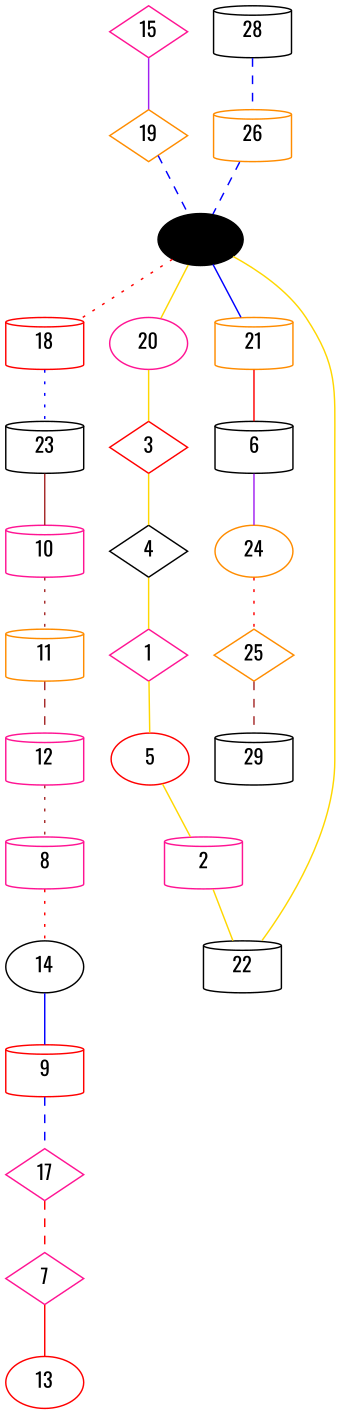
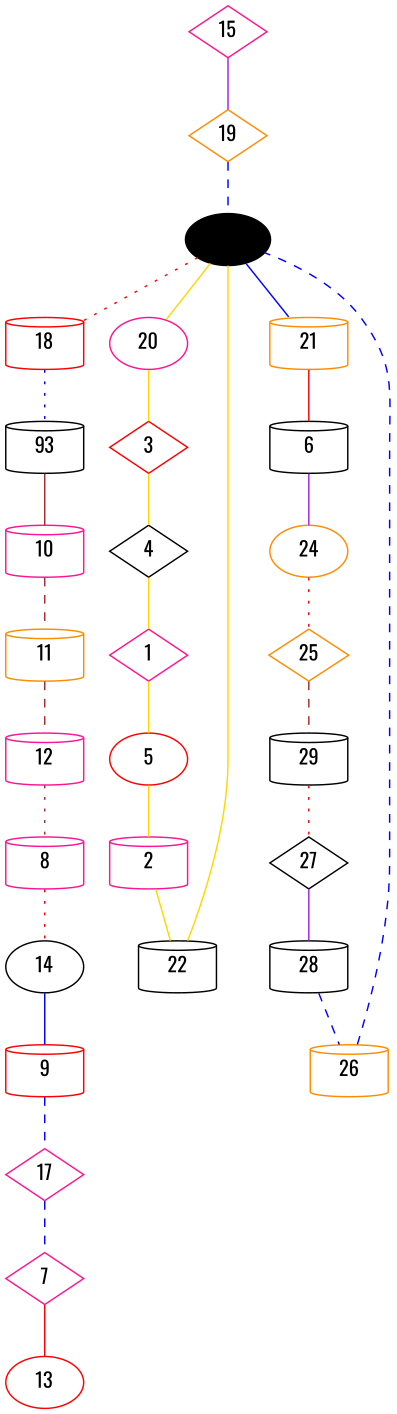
(45, 447) -> (45, 447)
(45, 603) -> (45, 603)
none -> (309, 863)
(45, 1227) -> (45, 1227)
